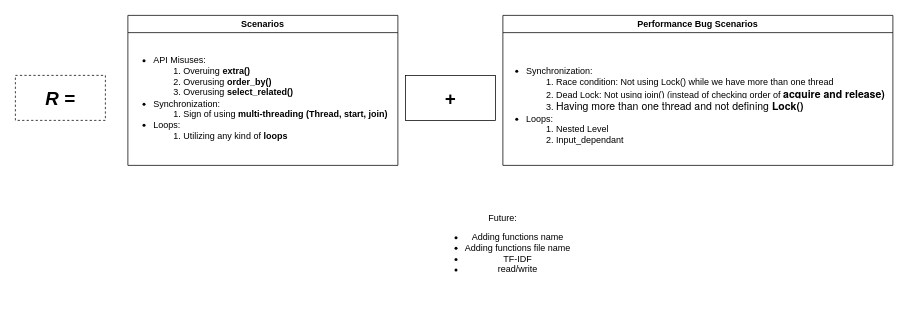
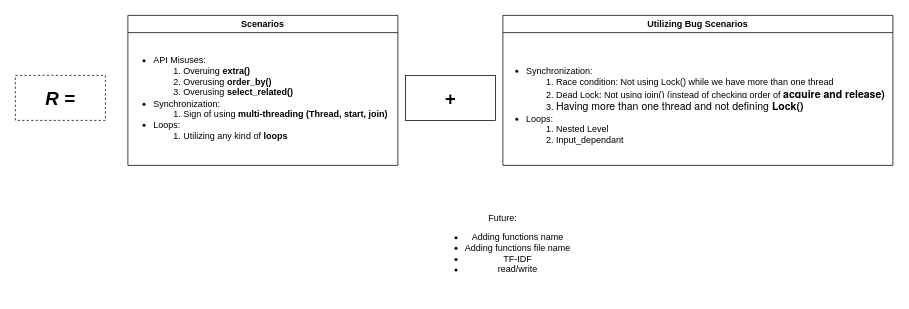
(698, 24) -> (698, 24)
